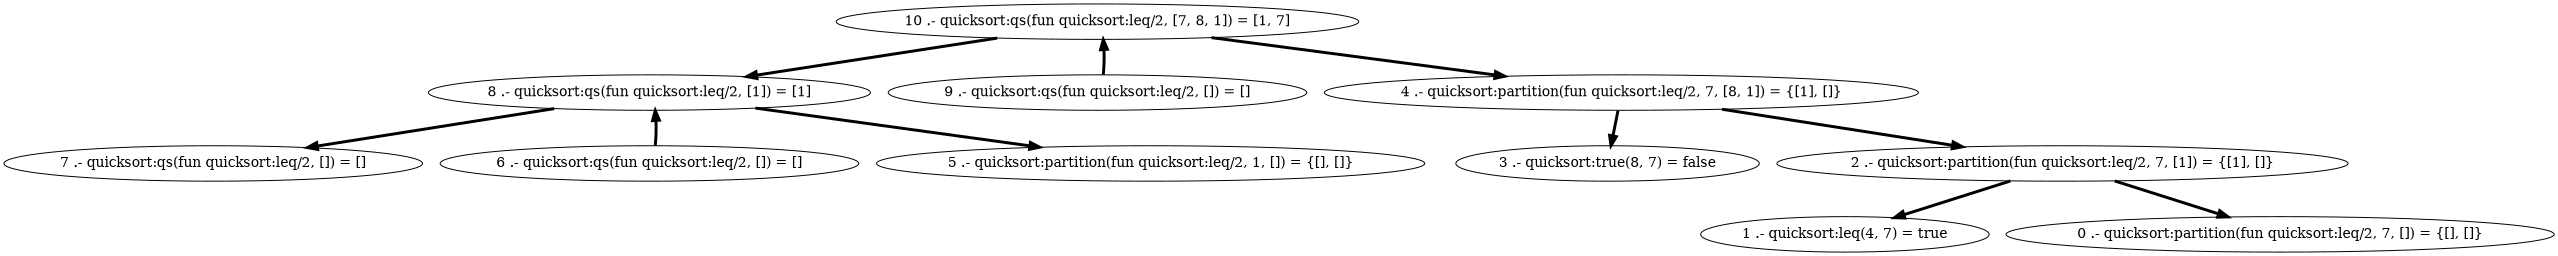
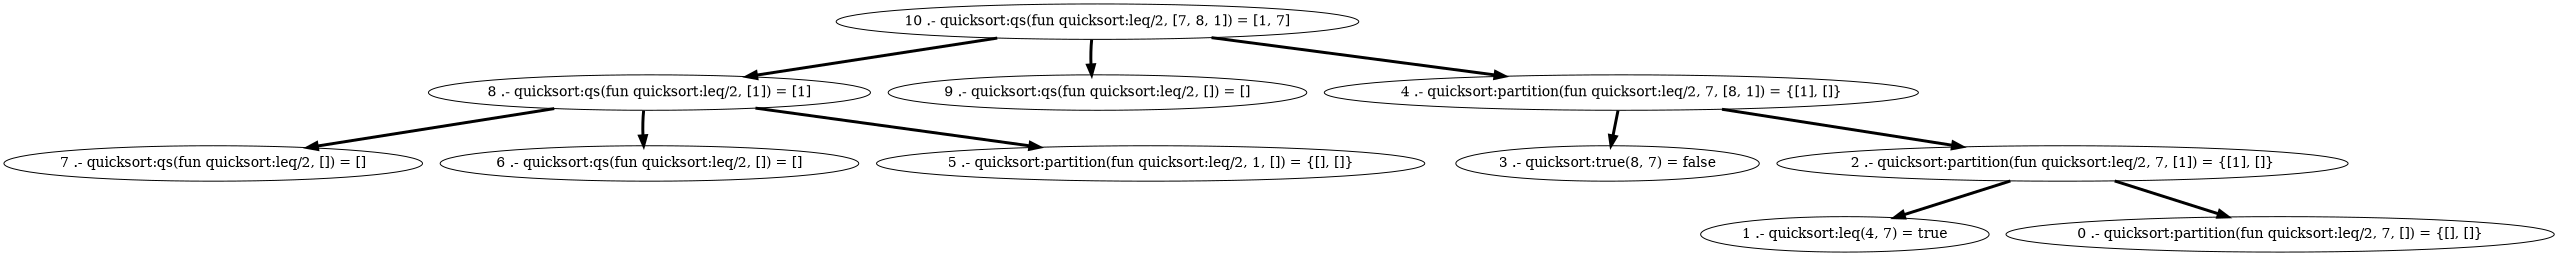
(1104, 62) -> (1091, 52)
(656, 133) -> (643, 123)
